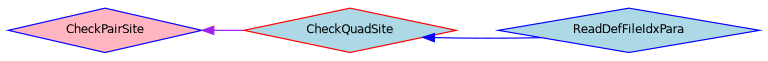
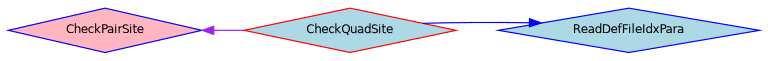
(488, 38) -> (476, 22)
